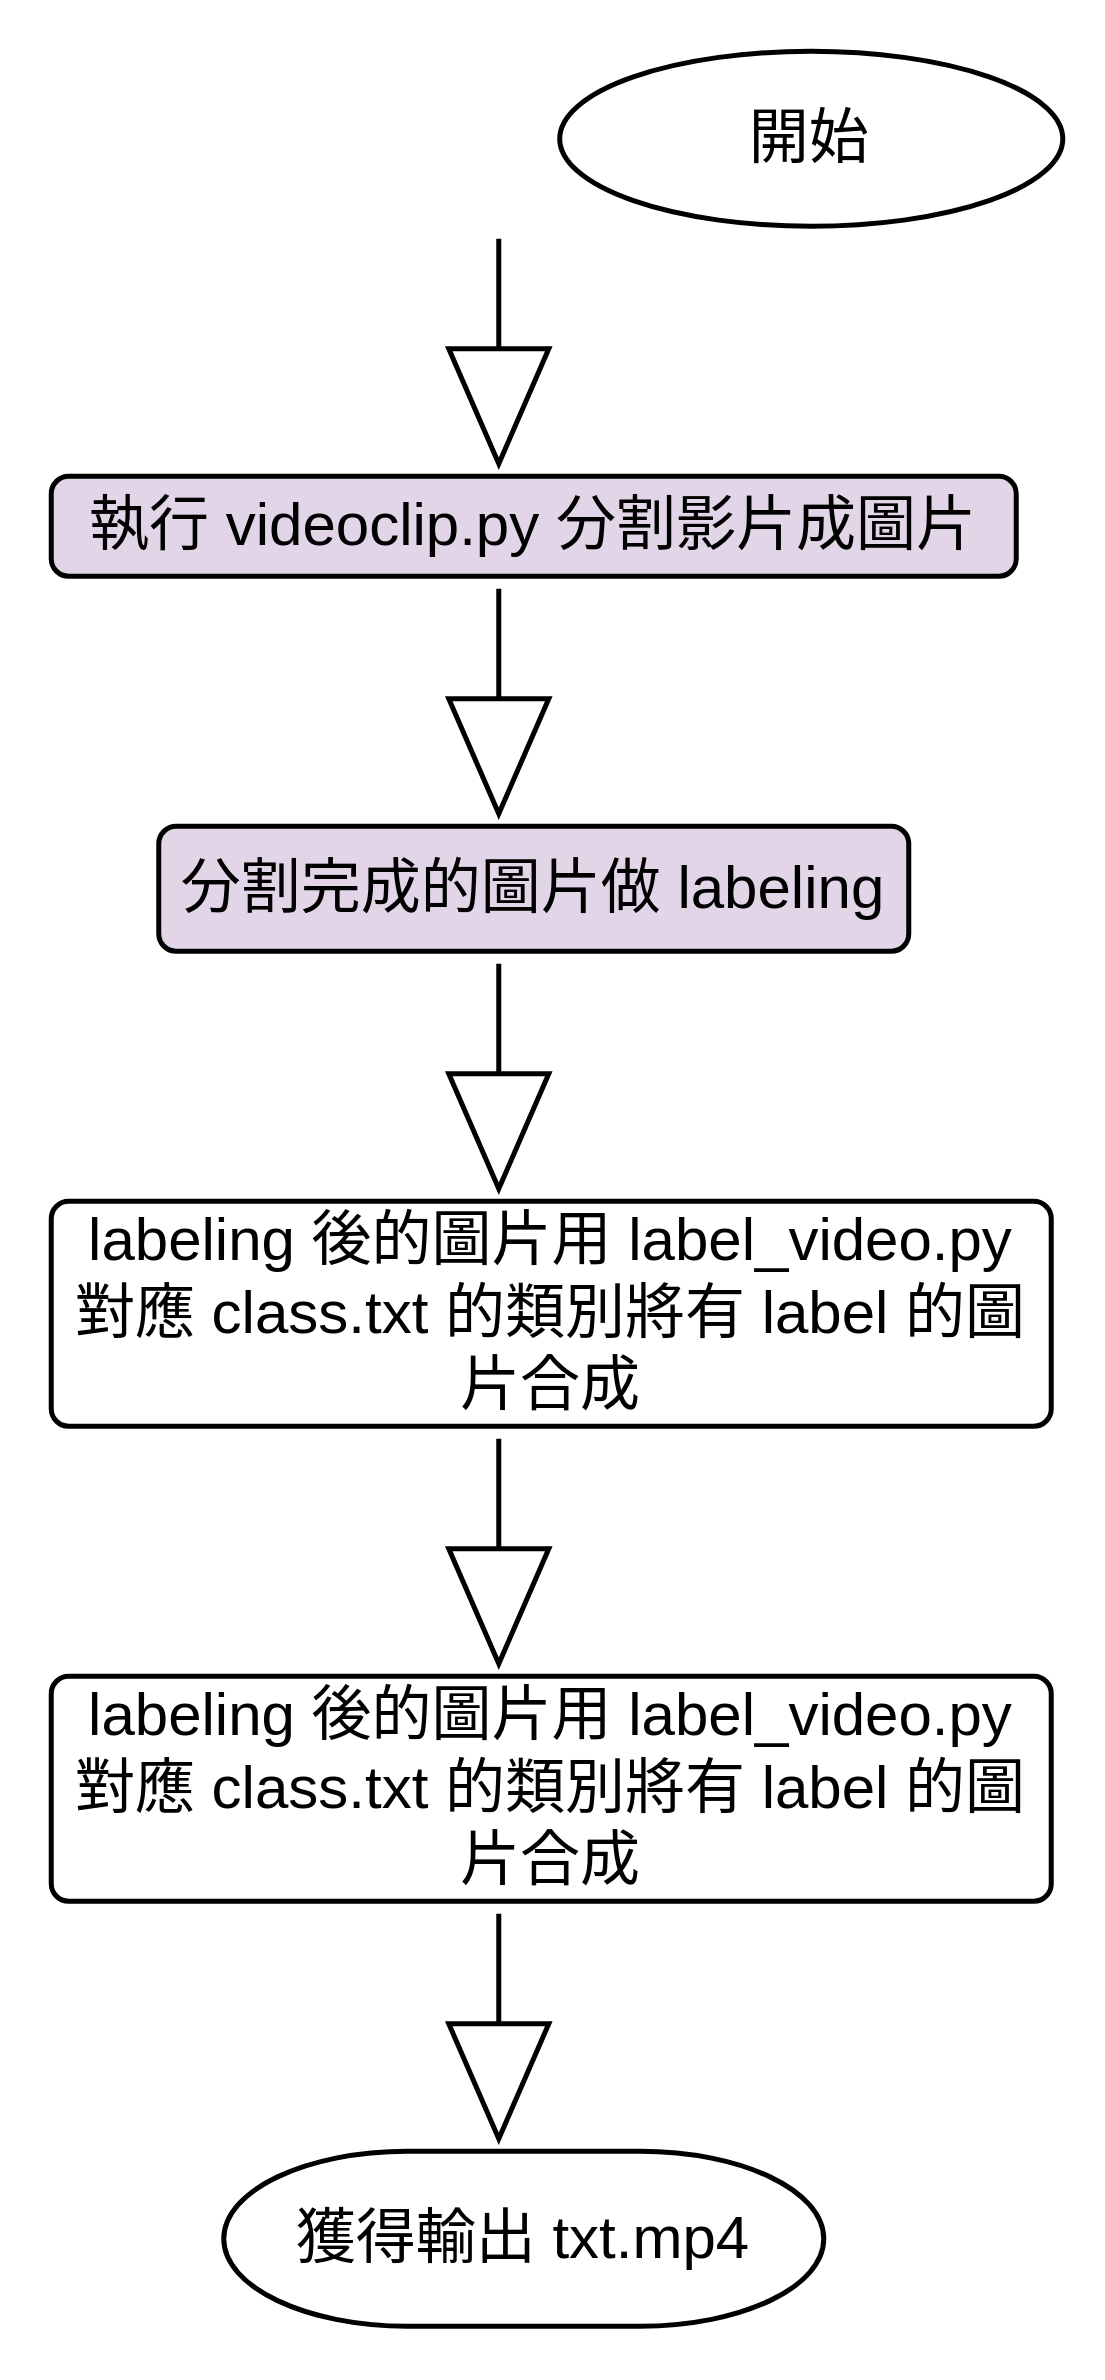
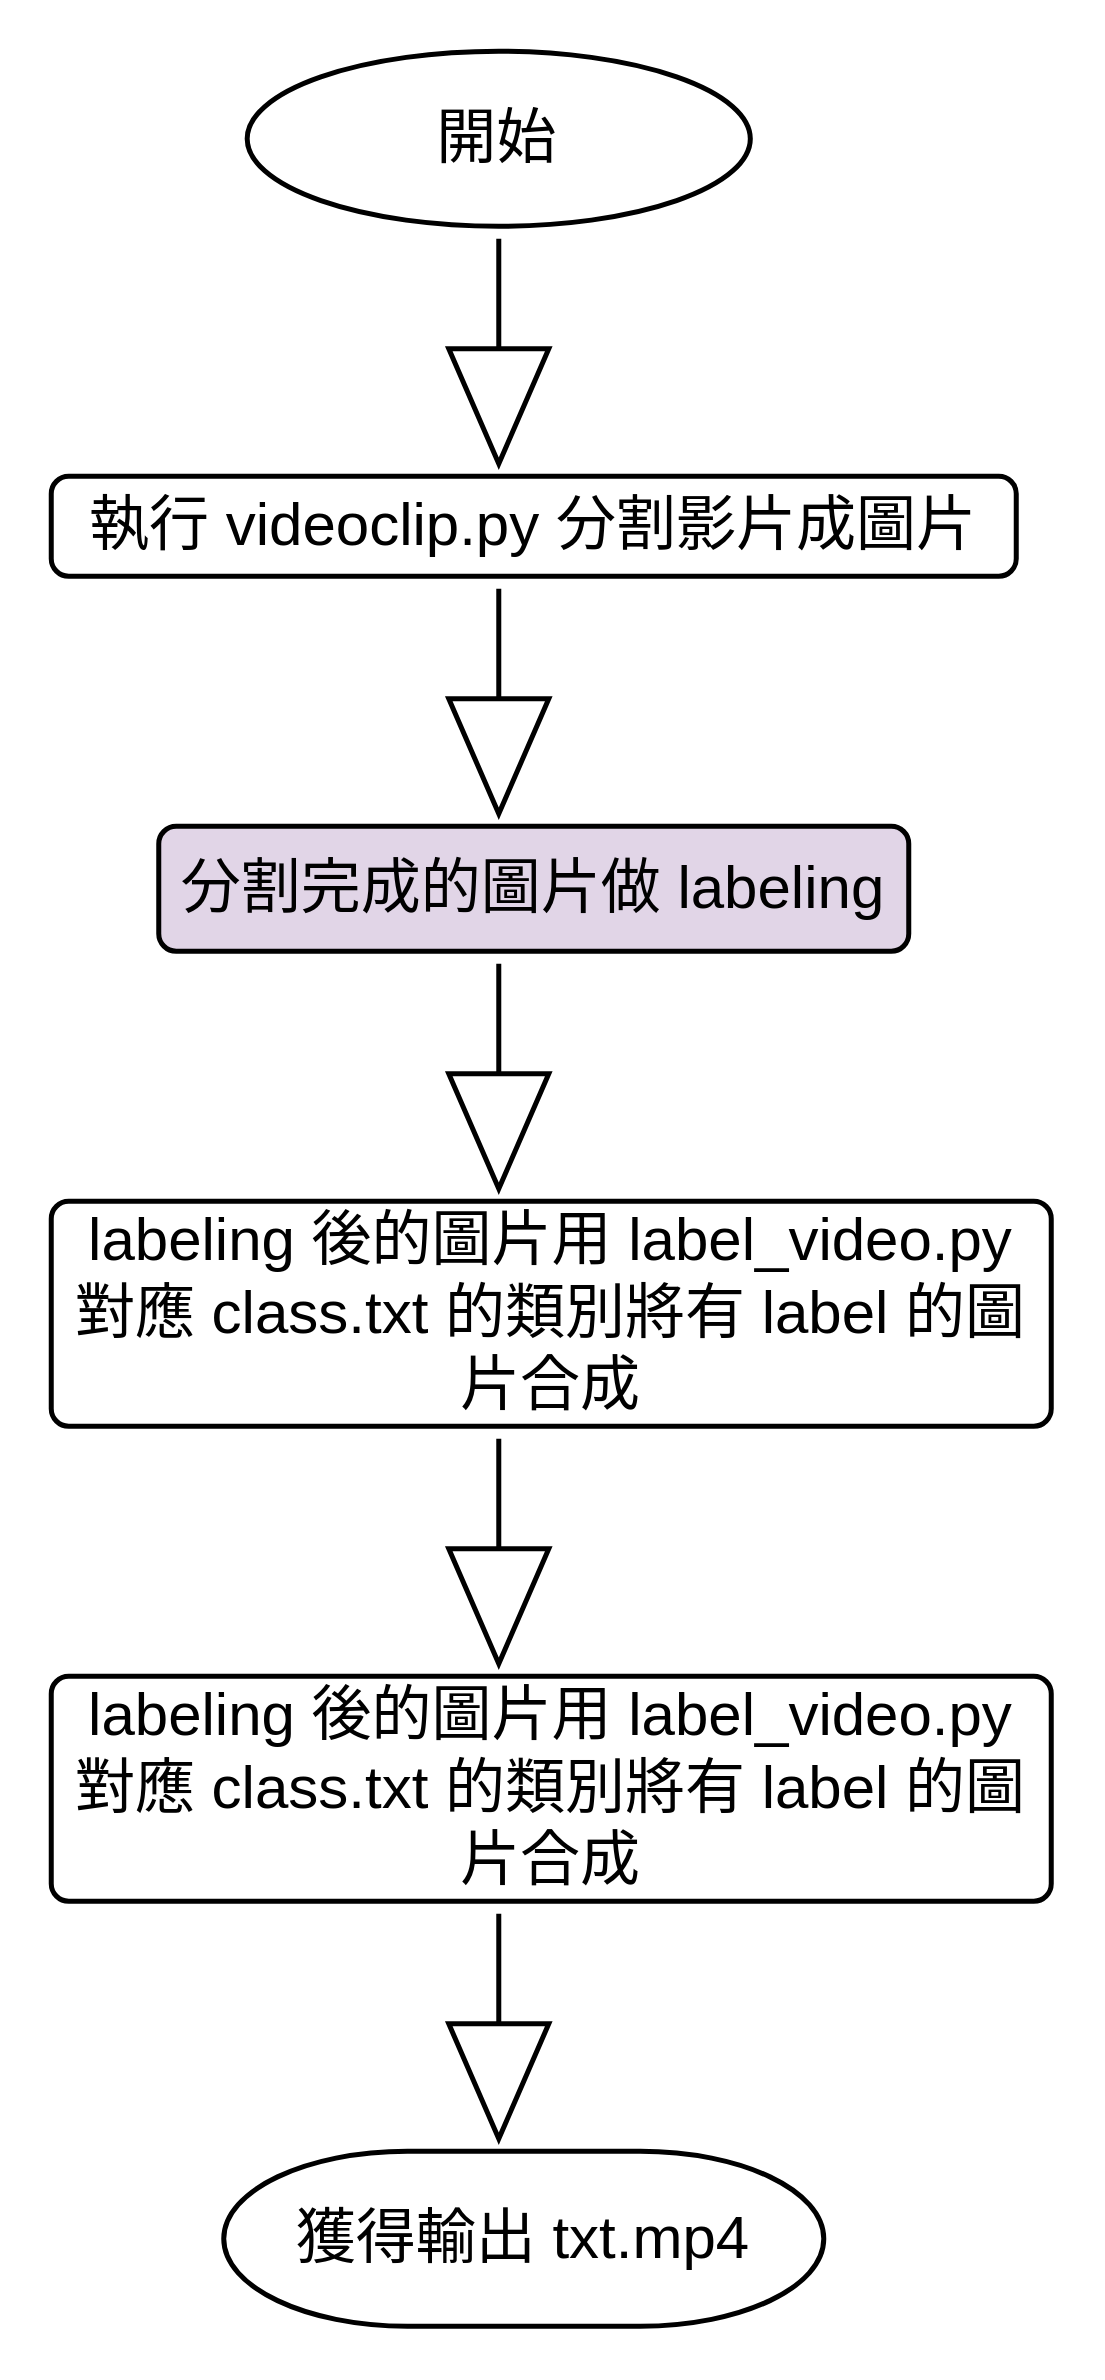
(811, 139) -> (499, 139)
(534, 526) -> (534, 526)
